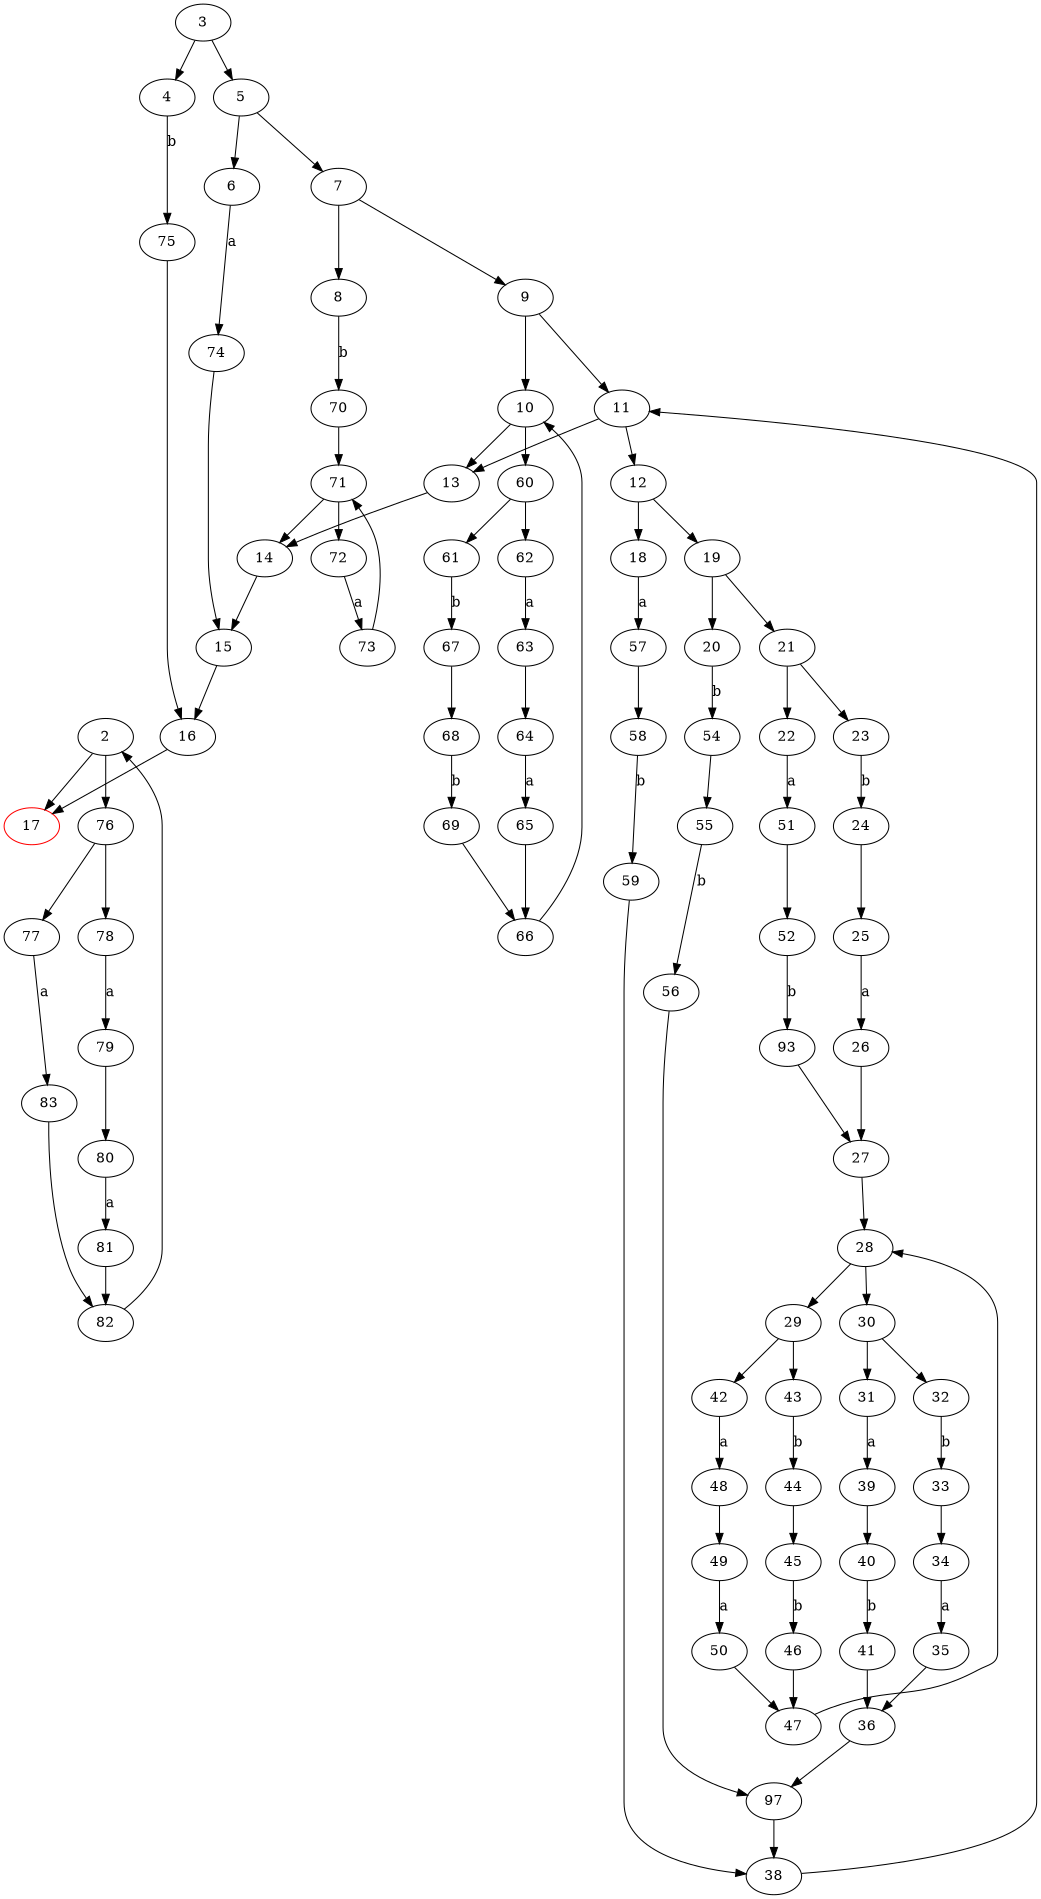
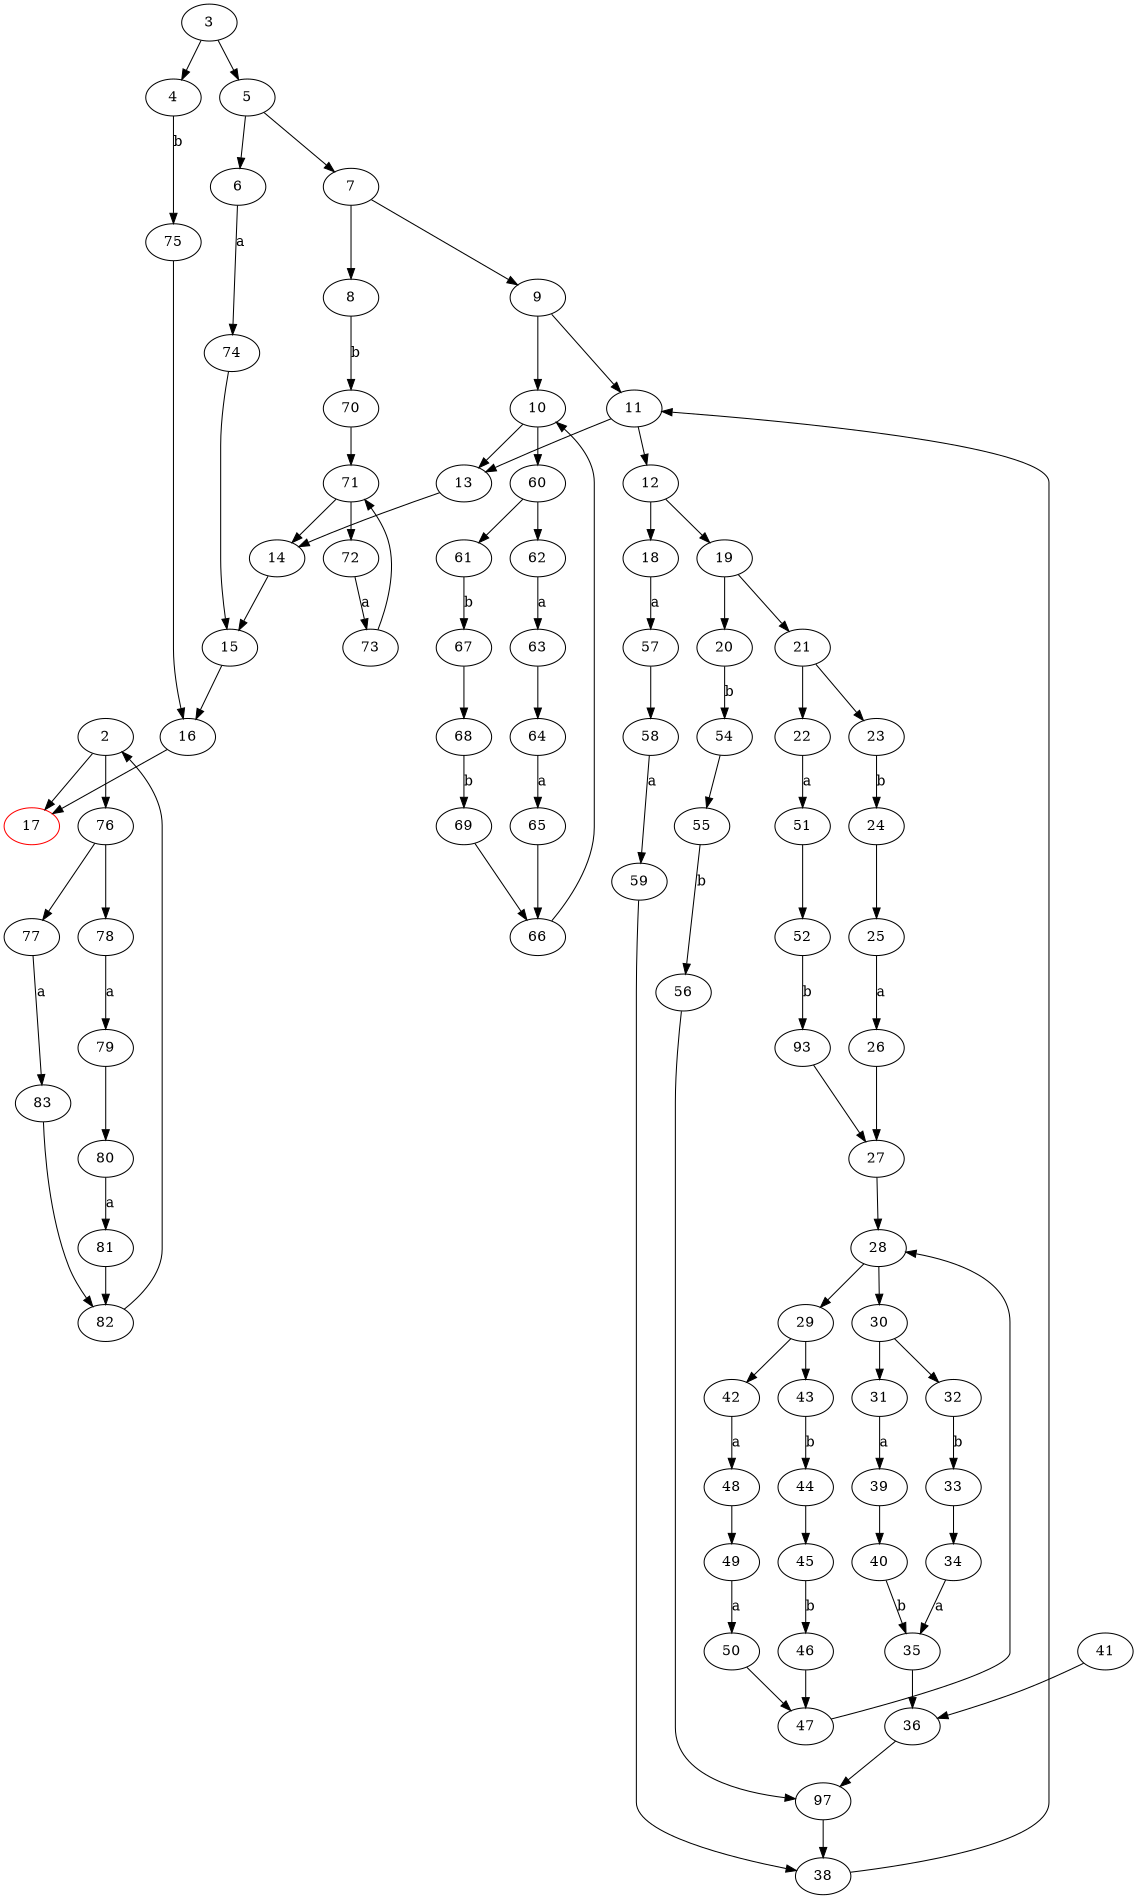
(641, 782) -> (652, 782)
(867, 1602) -> (894, 1602)
